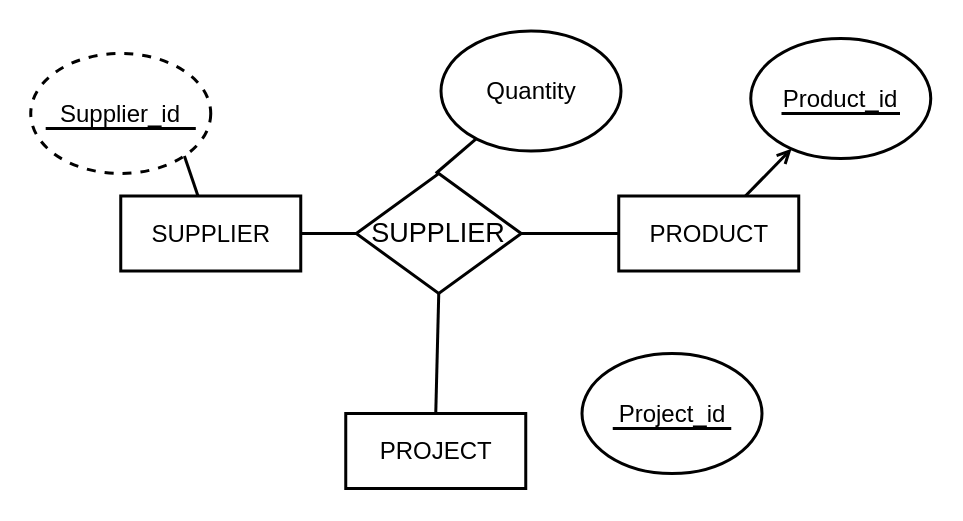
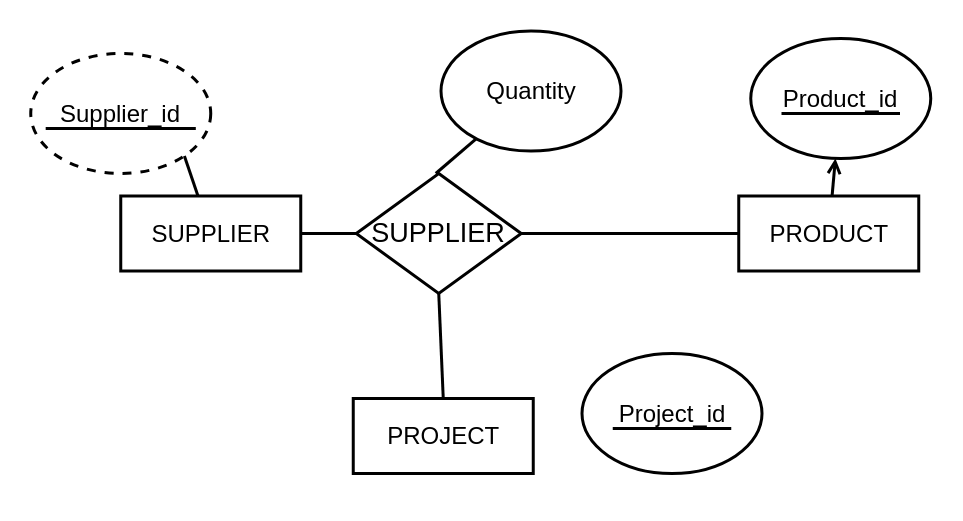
(709, 233) -> (829, 233)
(436, 451) -> (443, 436)
